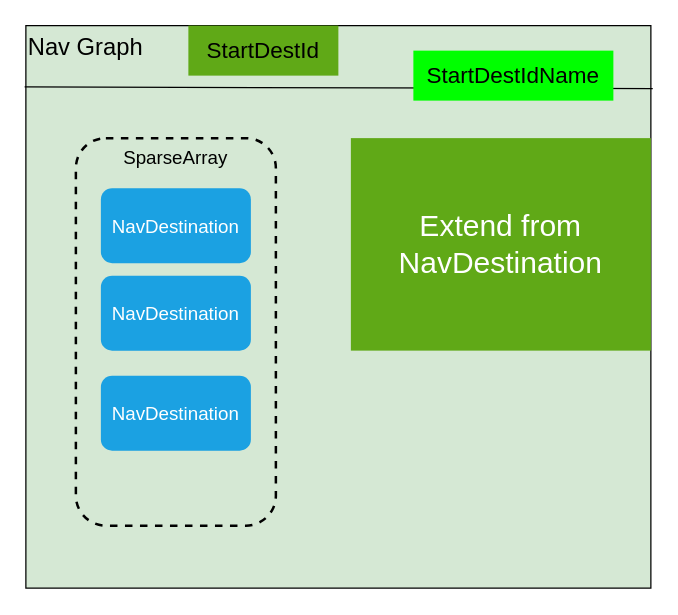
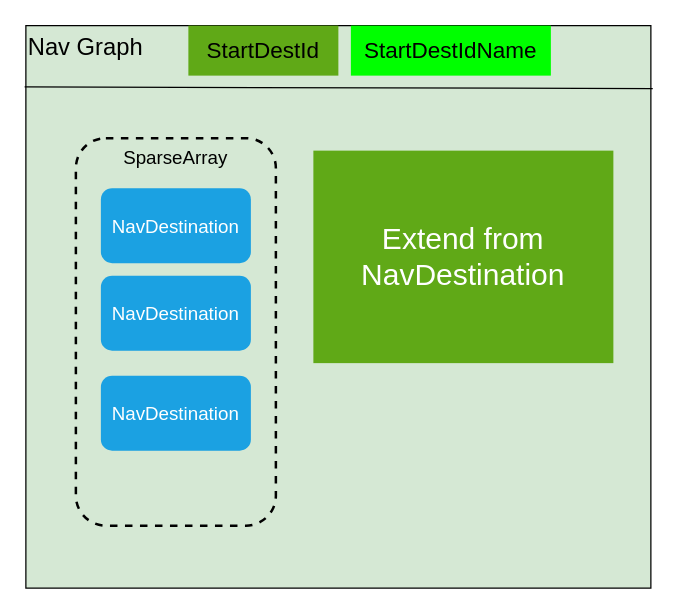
(513, 76) -> (451, 51)
(501, 244) -> (463, 257)
